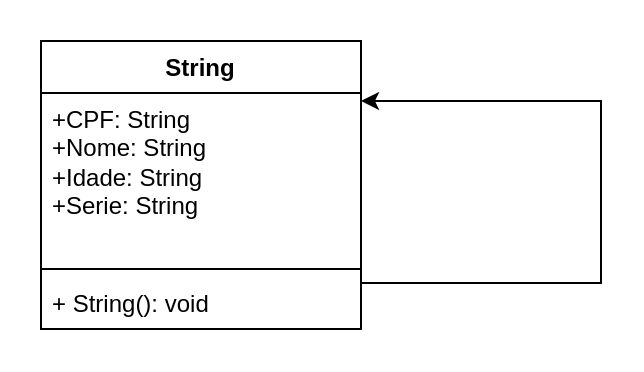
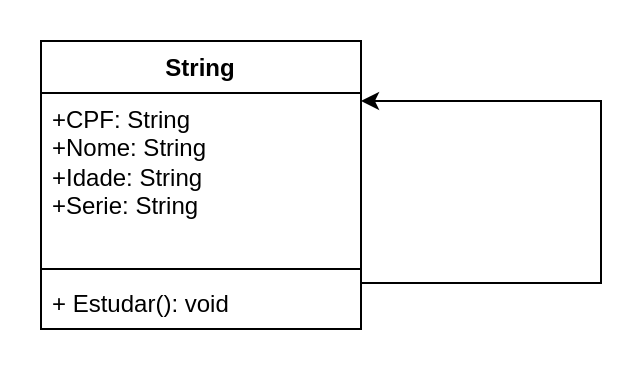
(145, 305) -> (155, 305)
